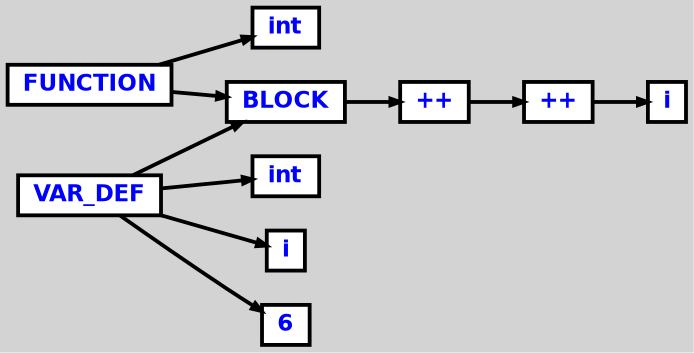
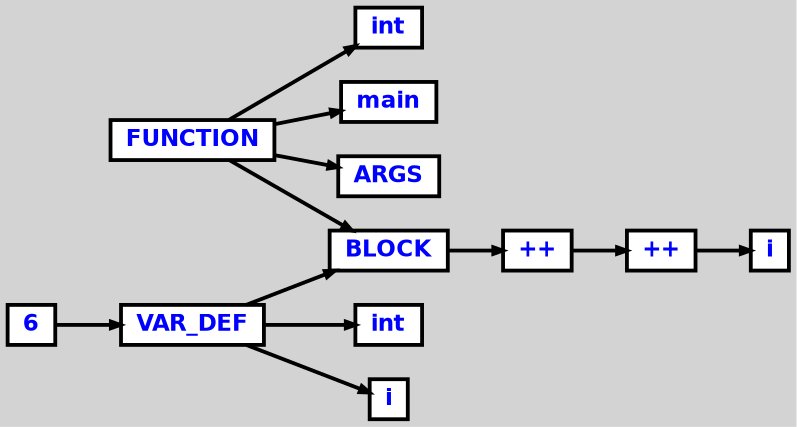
none -> (389, 102)
none -> (389, 176)
(186, 261) -> (83, 325)
